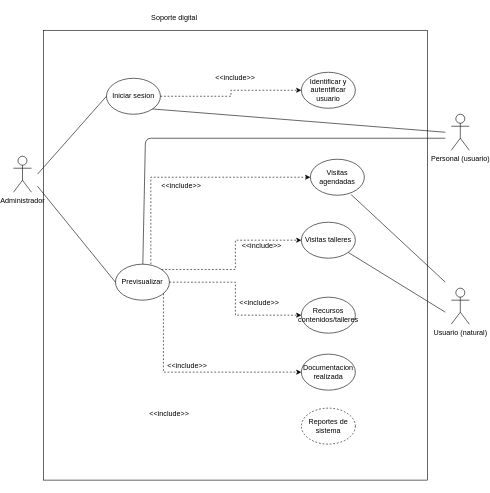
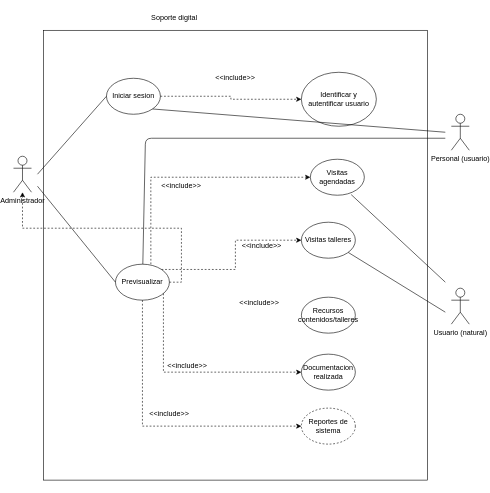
(329, 90) -> (339, 99)
(236, 299) -> (182, 253)
none -> (143, 362)
